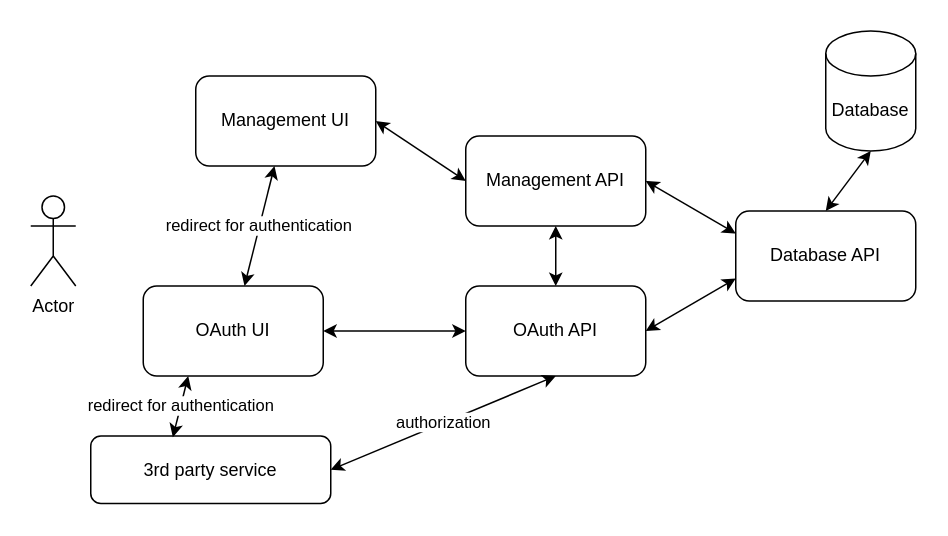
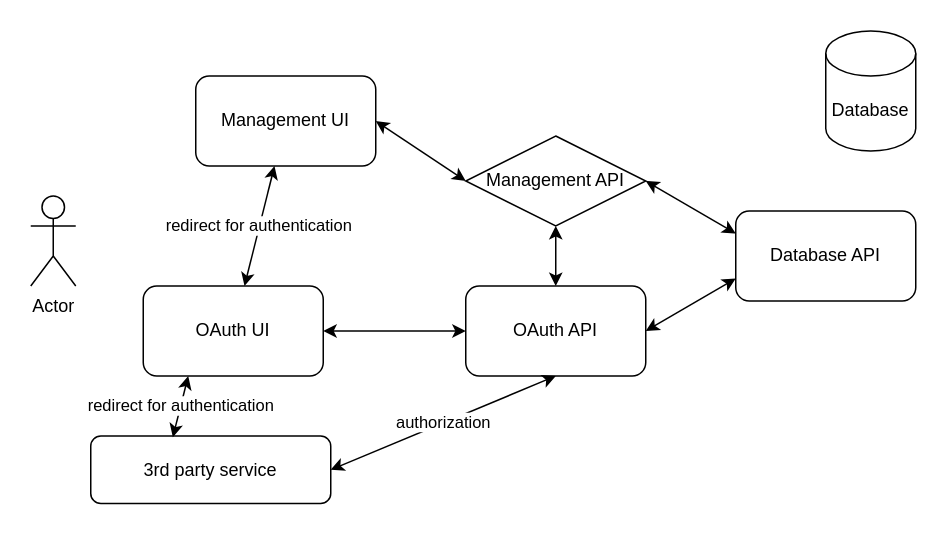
(556, 181) -> (556, 181)
(848, 181) -> none
